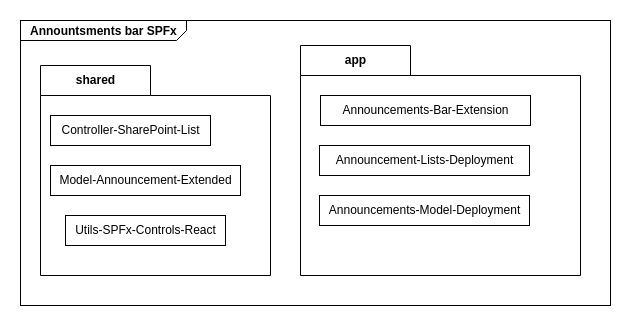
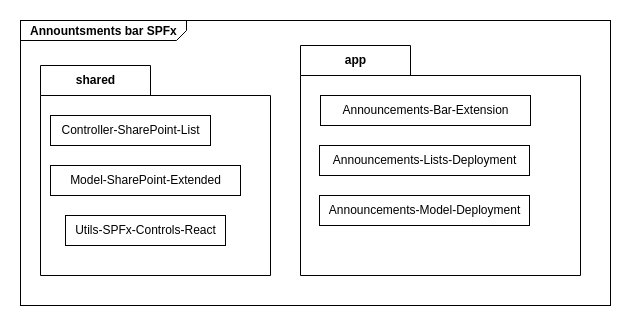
(425, 161) -> (425, 161)
(146, 181) -> (146, 181)
